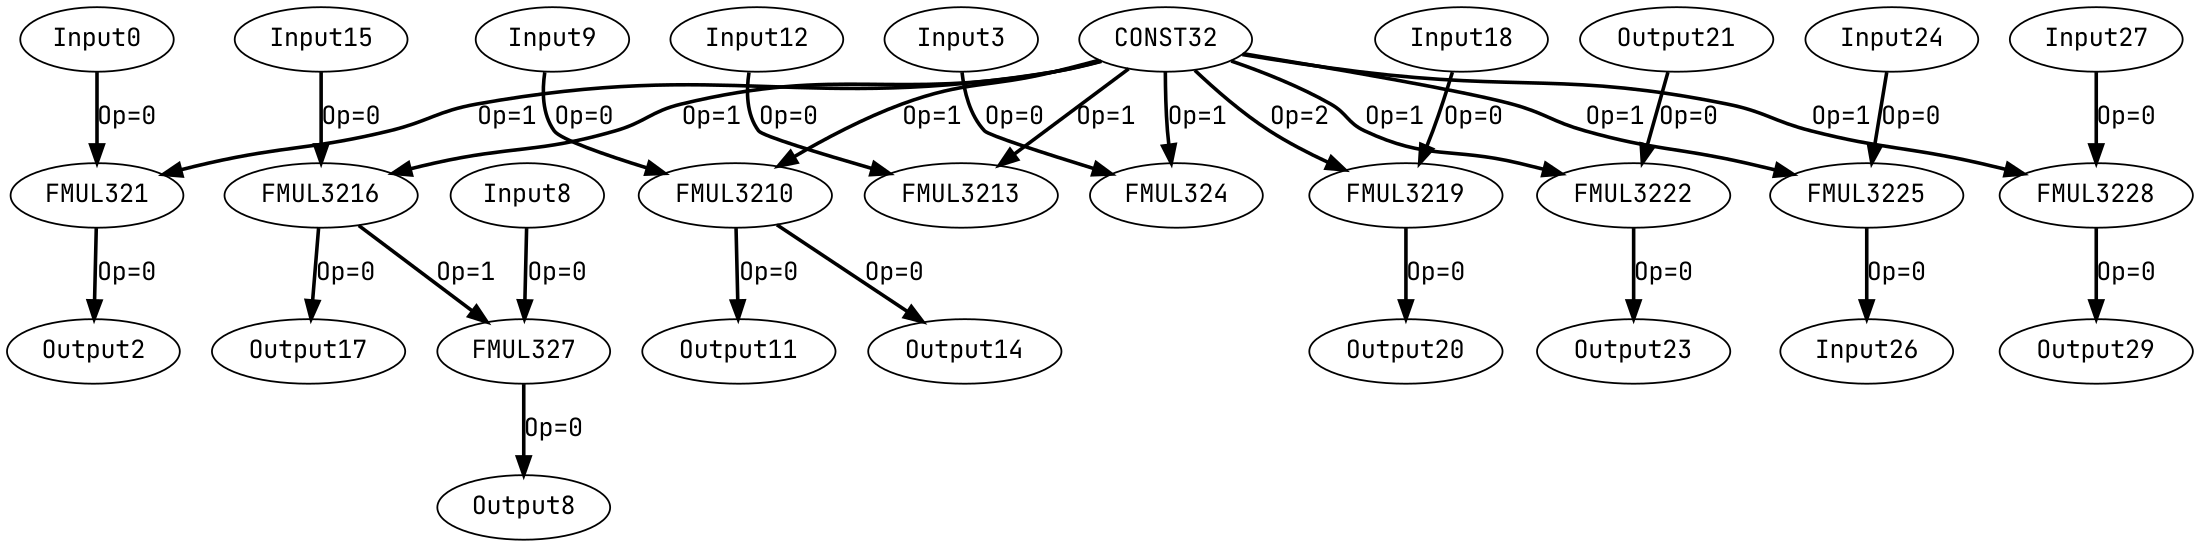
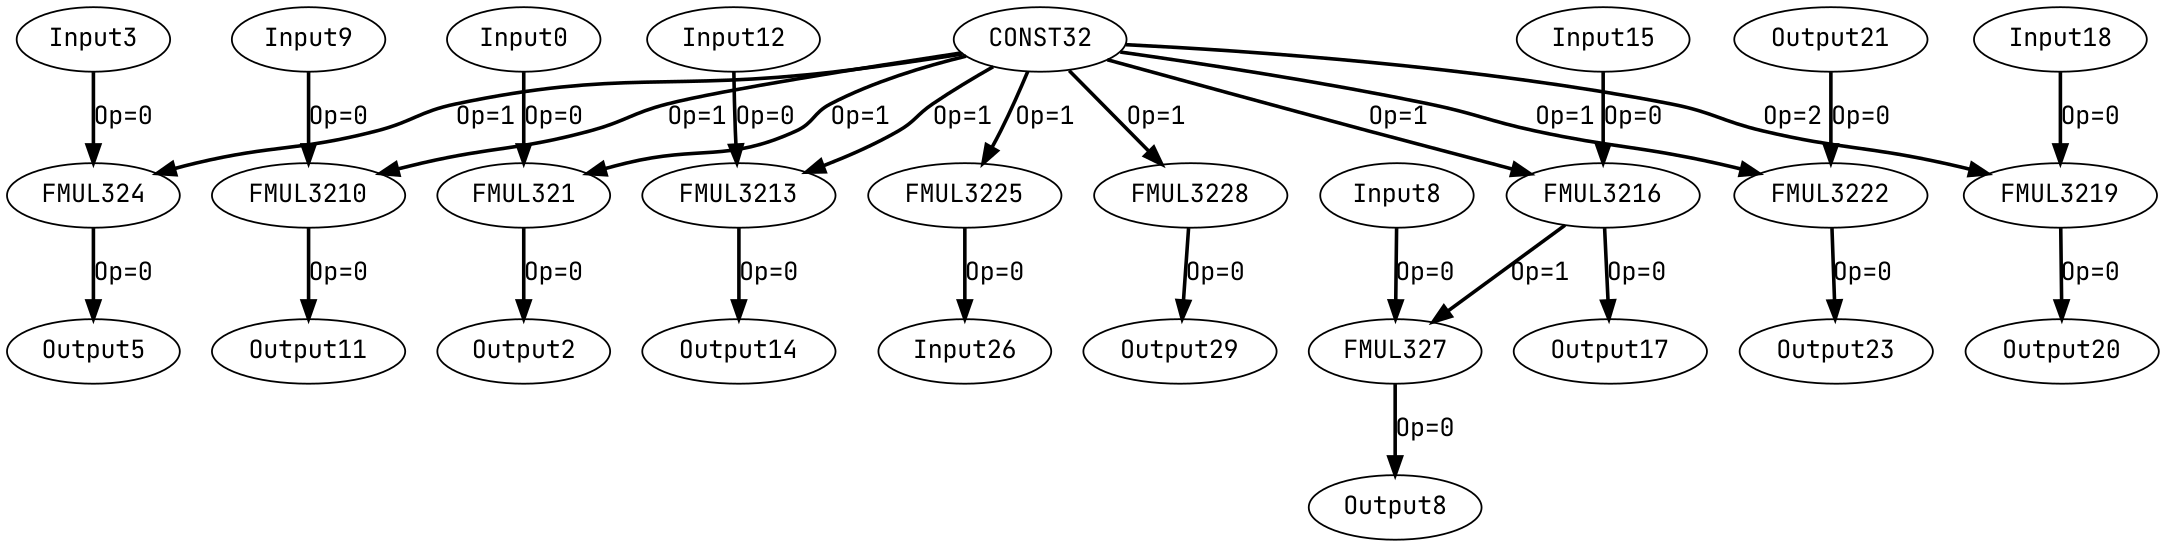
(1892, 39) -> none
(2096, 39) -> none
(842, 268) -> (739, 264)
none -> (93, 351)
